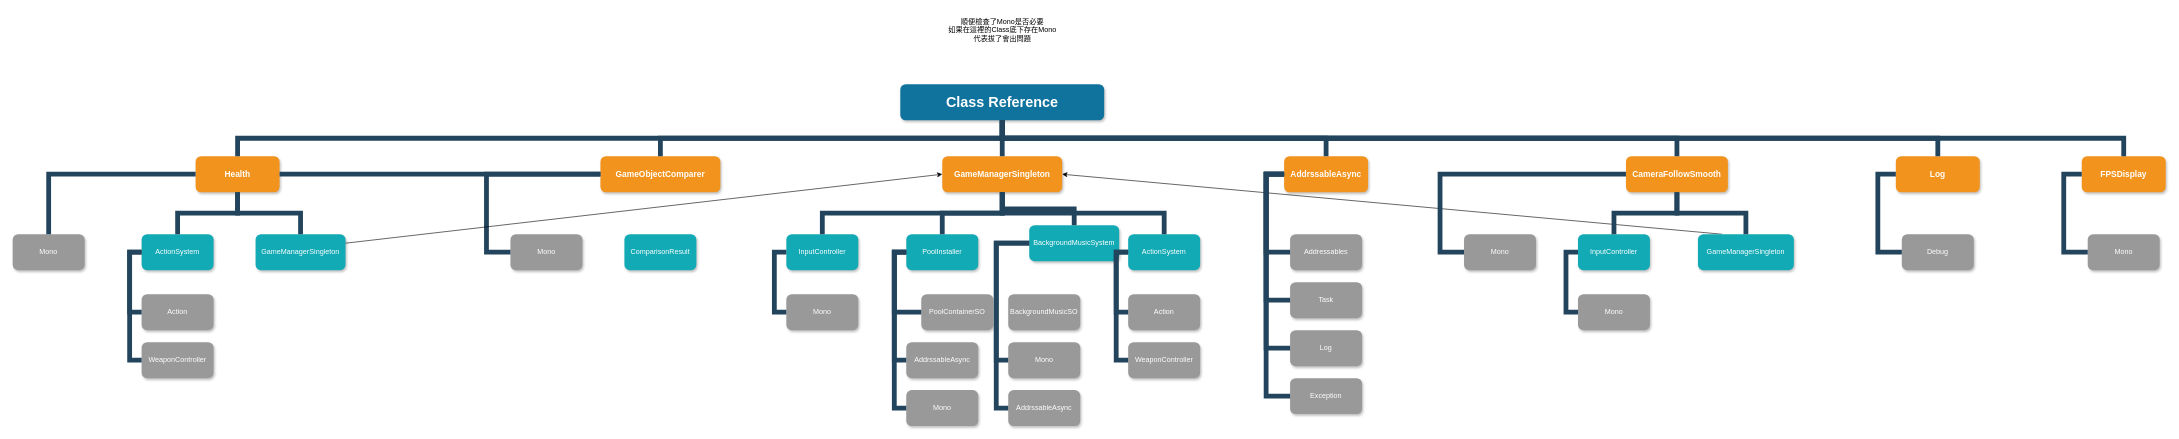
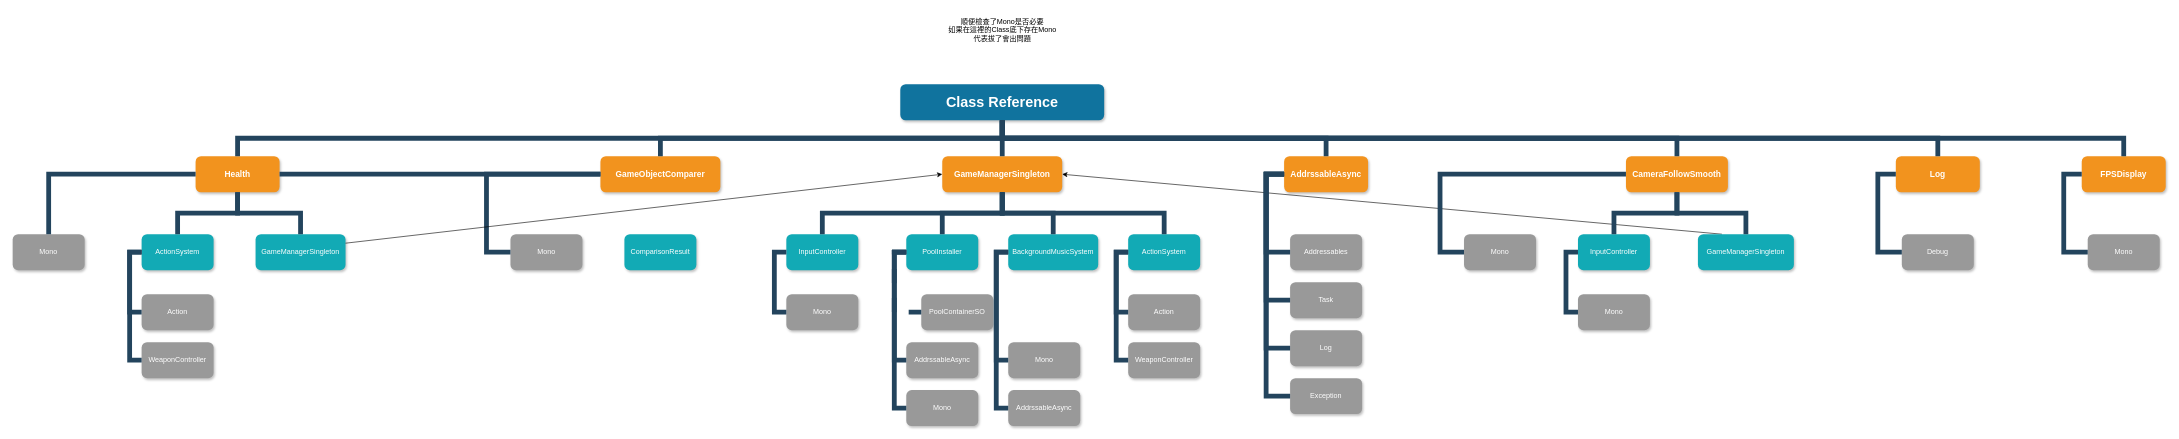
(1074, 243) -> (1053, 252)
(903, 312) -> (903, 312)
(1044, 312) -> none
